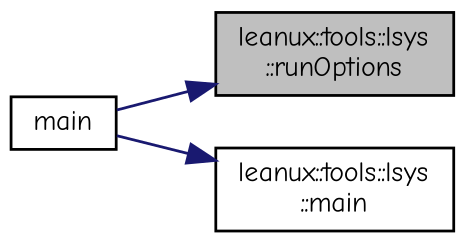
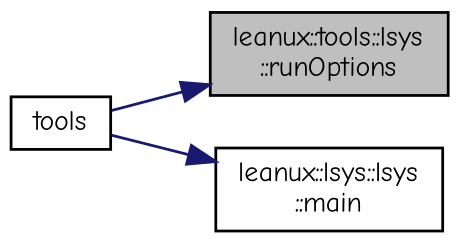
(64, 123) -> (61, 123)
(335, 190) -> (329, 190)
